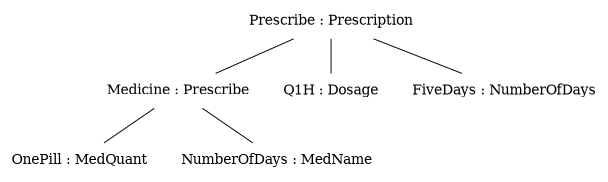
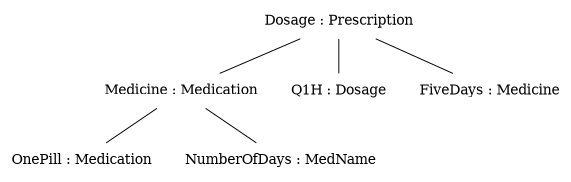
(331, 21) -> (339, 21)
(178, 91) -> (181, 91)
(504, 91) -> (490, 91)
(80, 160) -> (82, 160)
